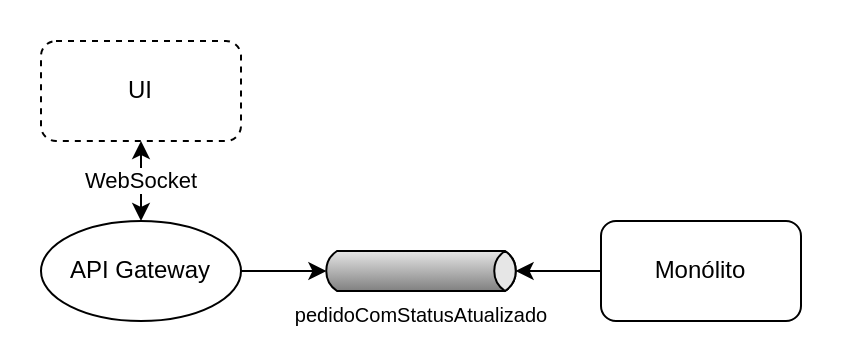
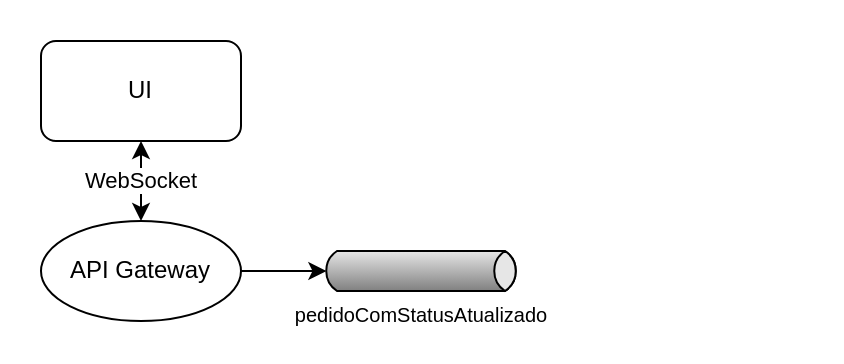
(141, 91) -> (141, 91)
(565, 271) -> none
(701, 271) -> none
